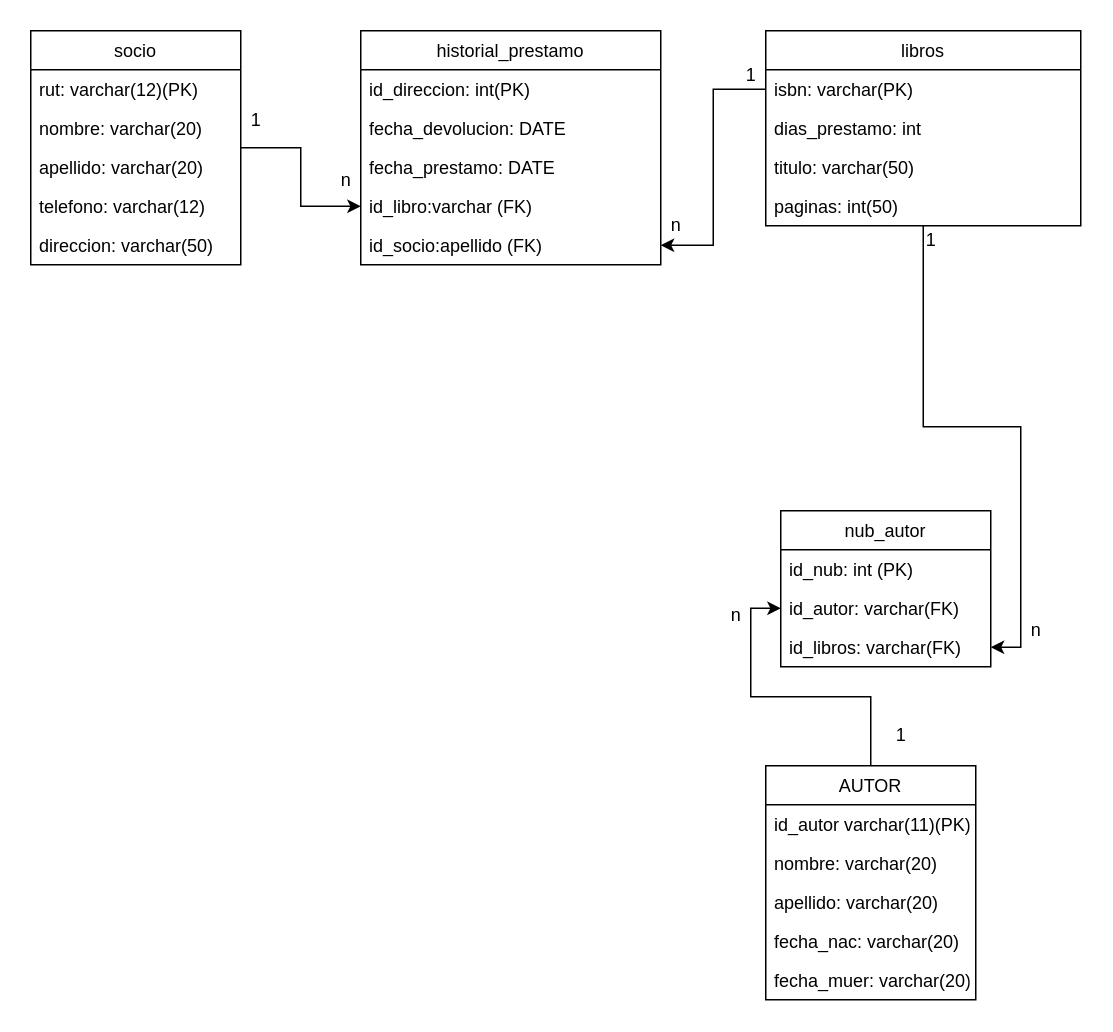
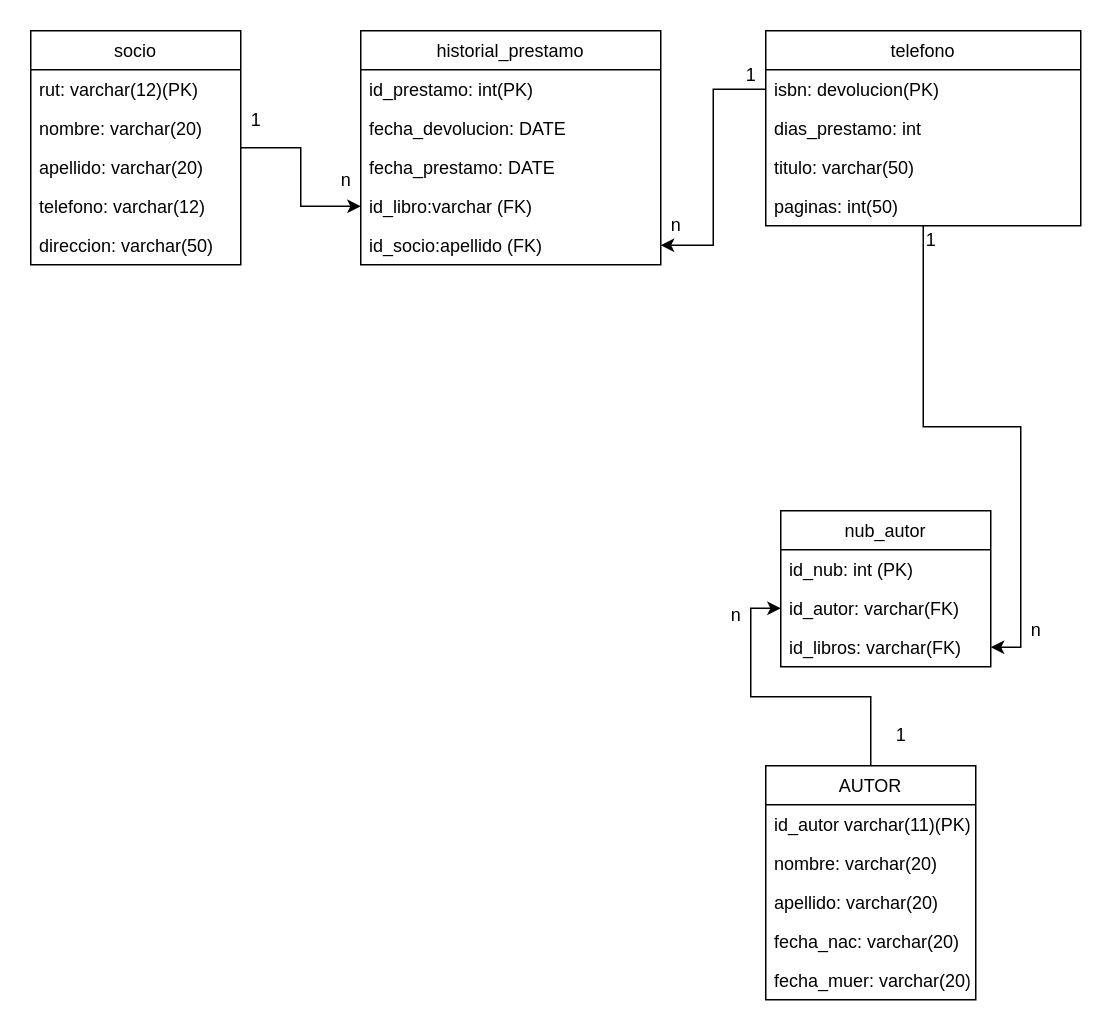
(923, 51) -> (923, 51)
(461, 90) -> (460, 90)
(853, 90) -> (863, 90)
